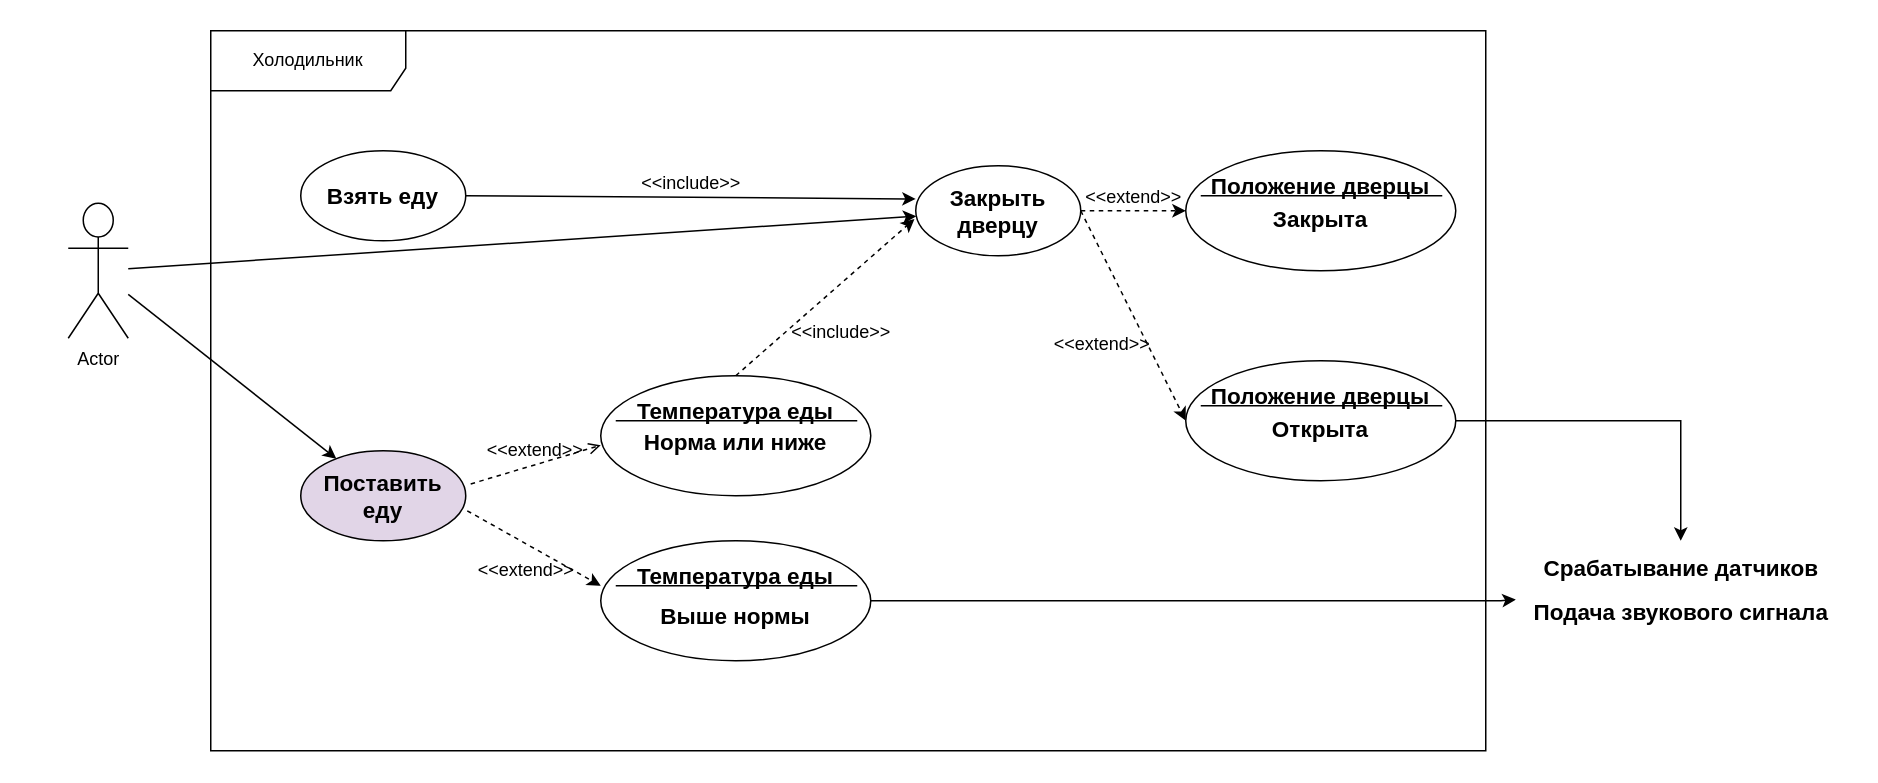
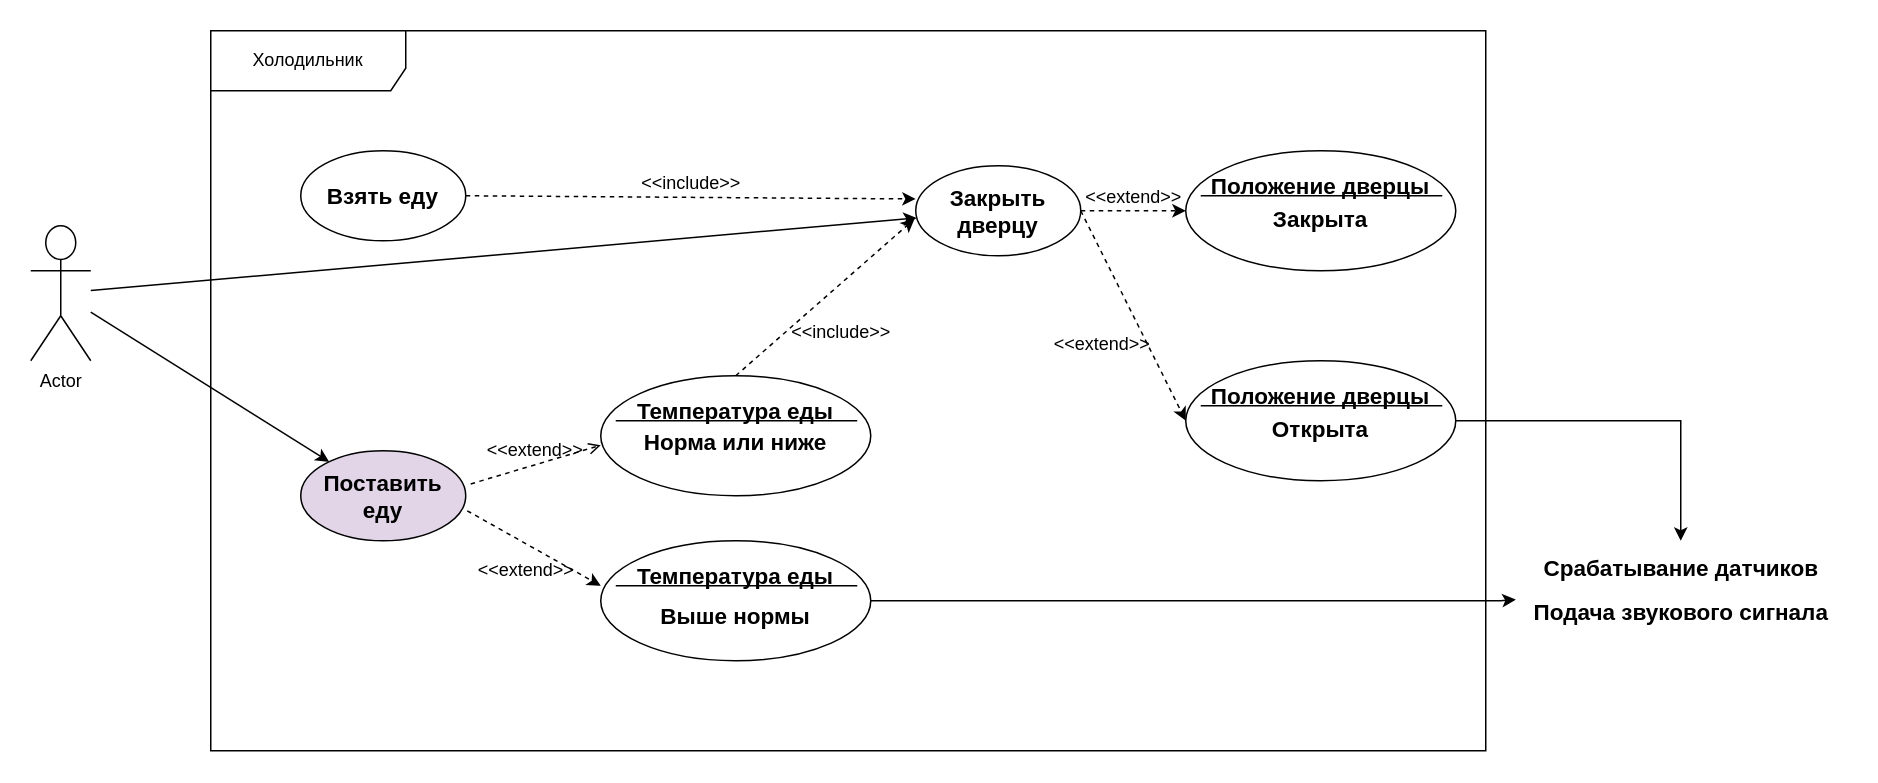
(687, 197) -> (687, 197)
(98, 271) -> (61, 293)
